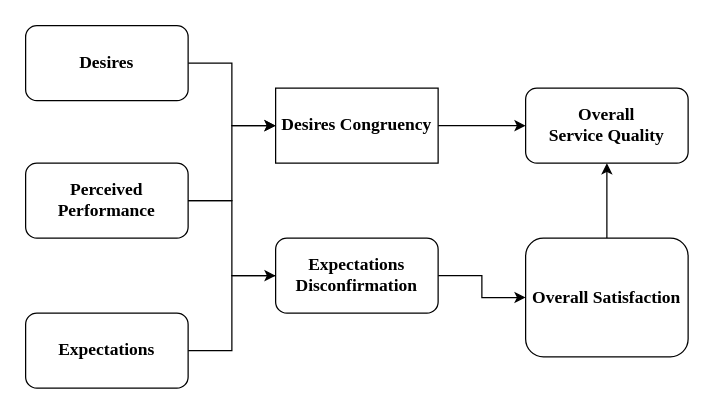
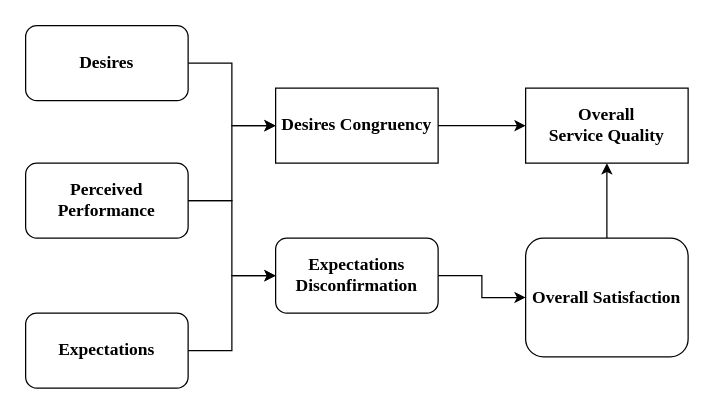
(607, 126) -> (607, 126)
(272, 276) -> (268, 276)
